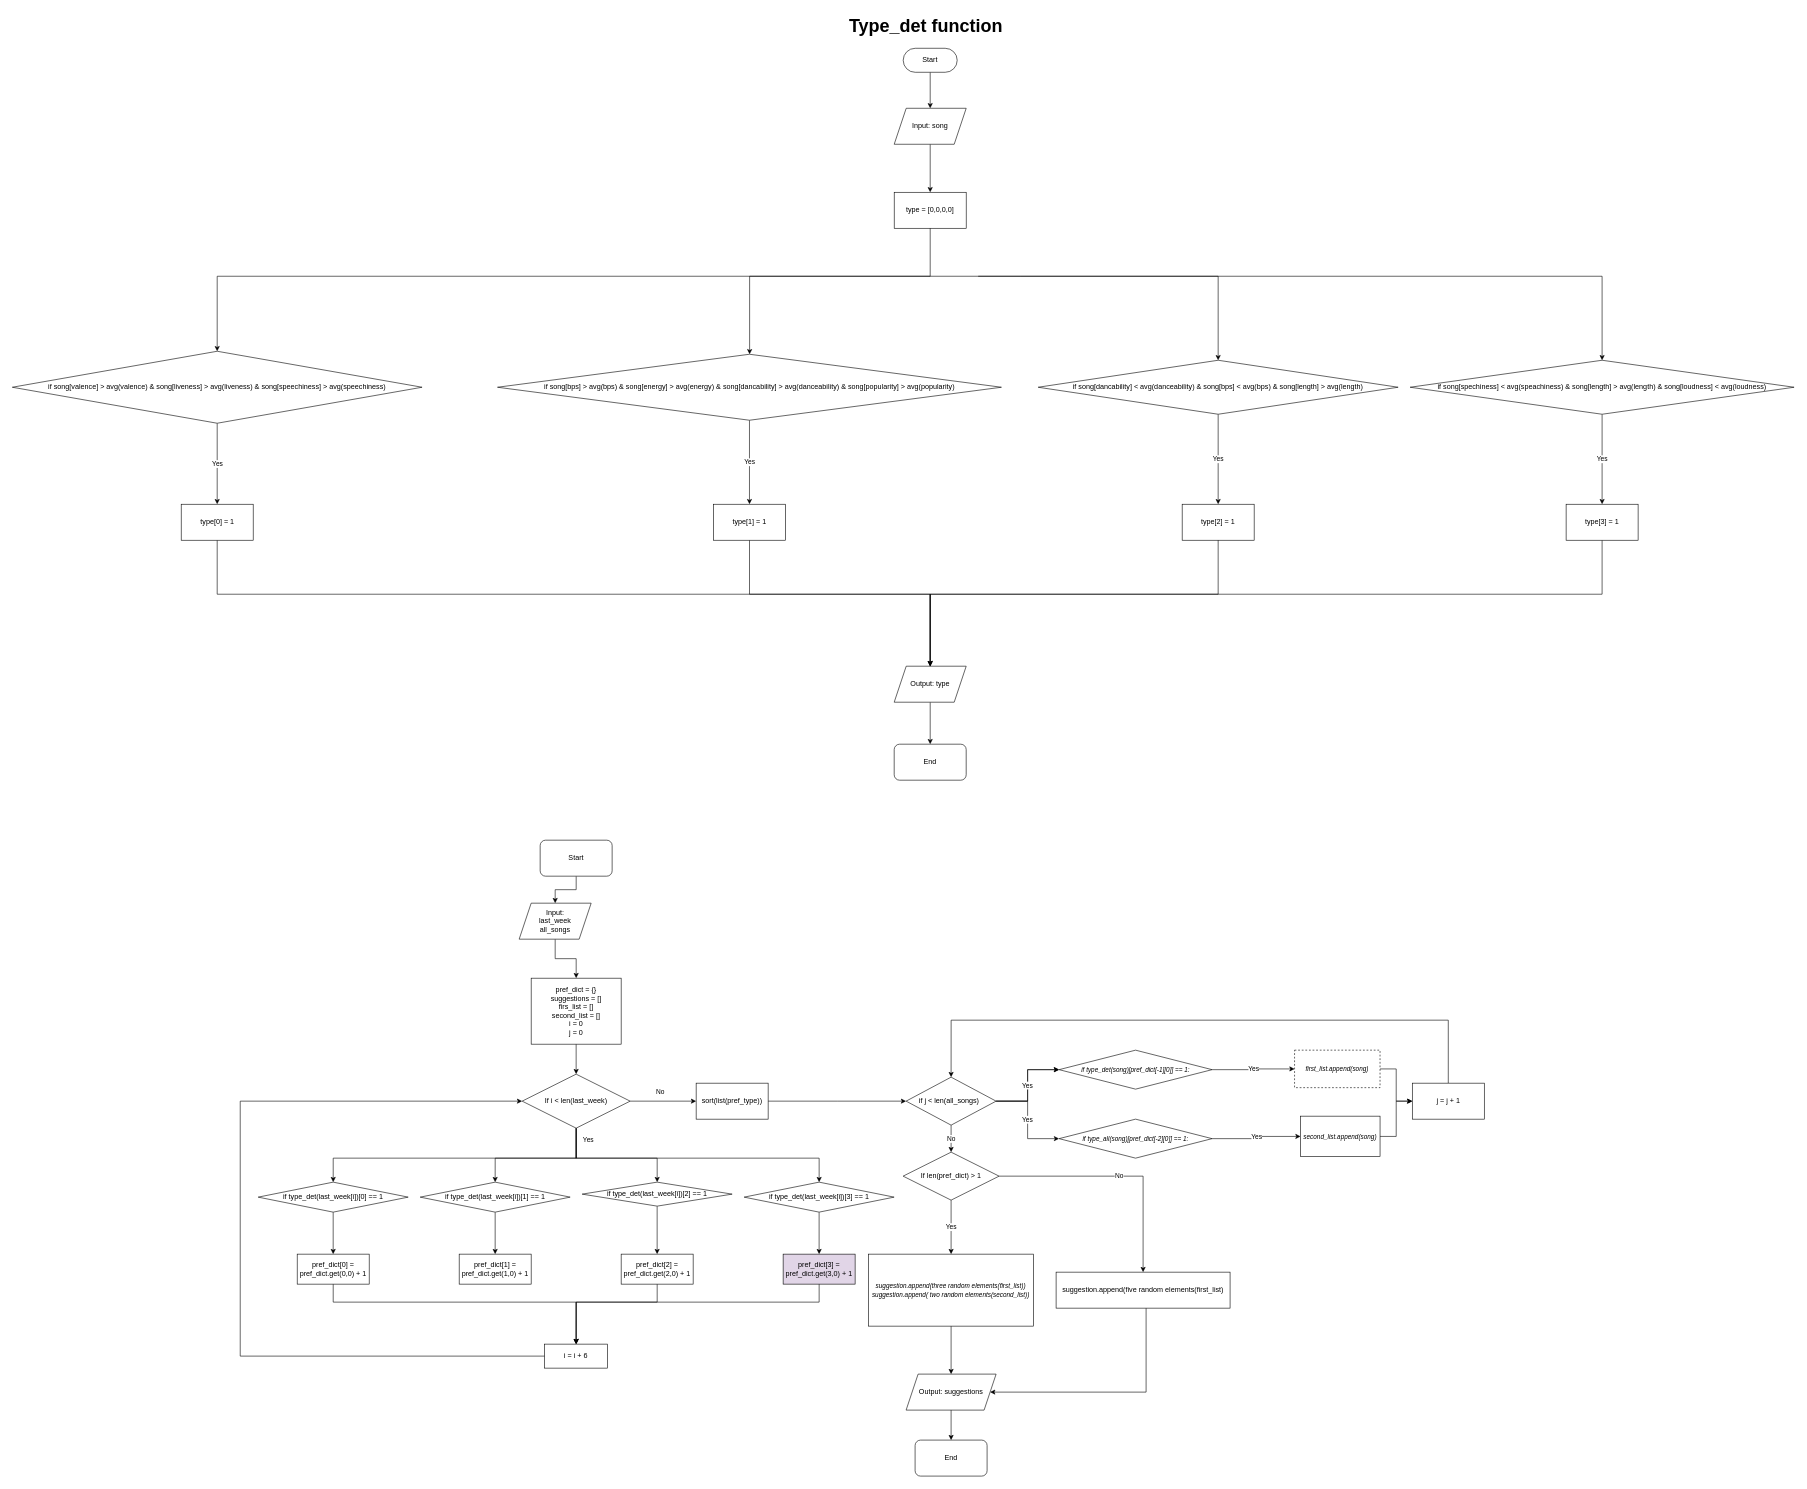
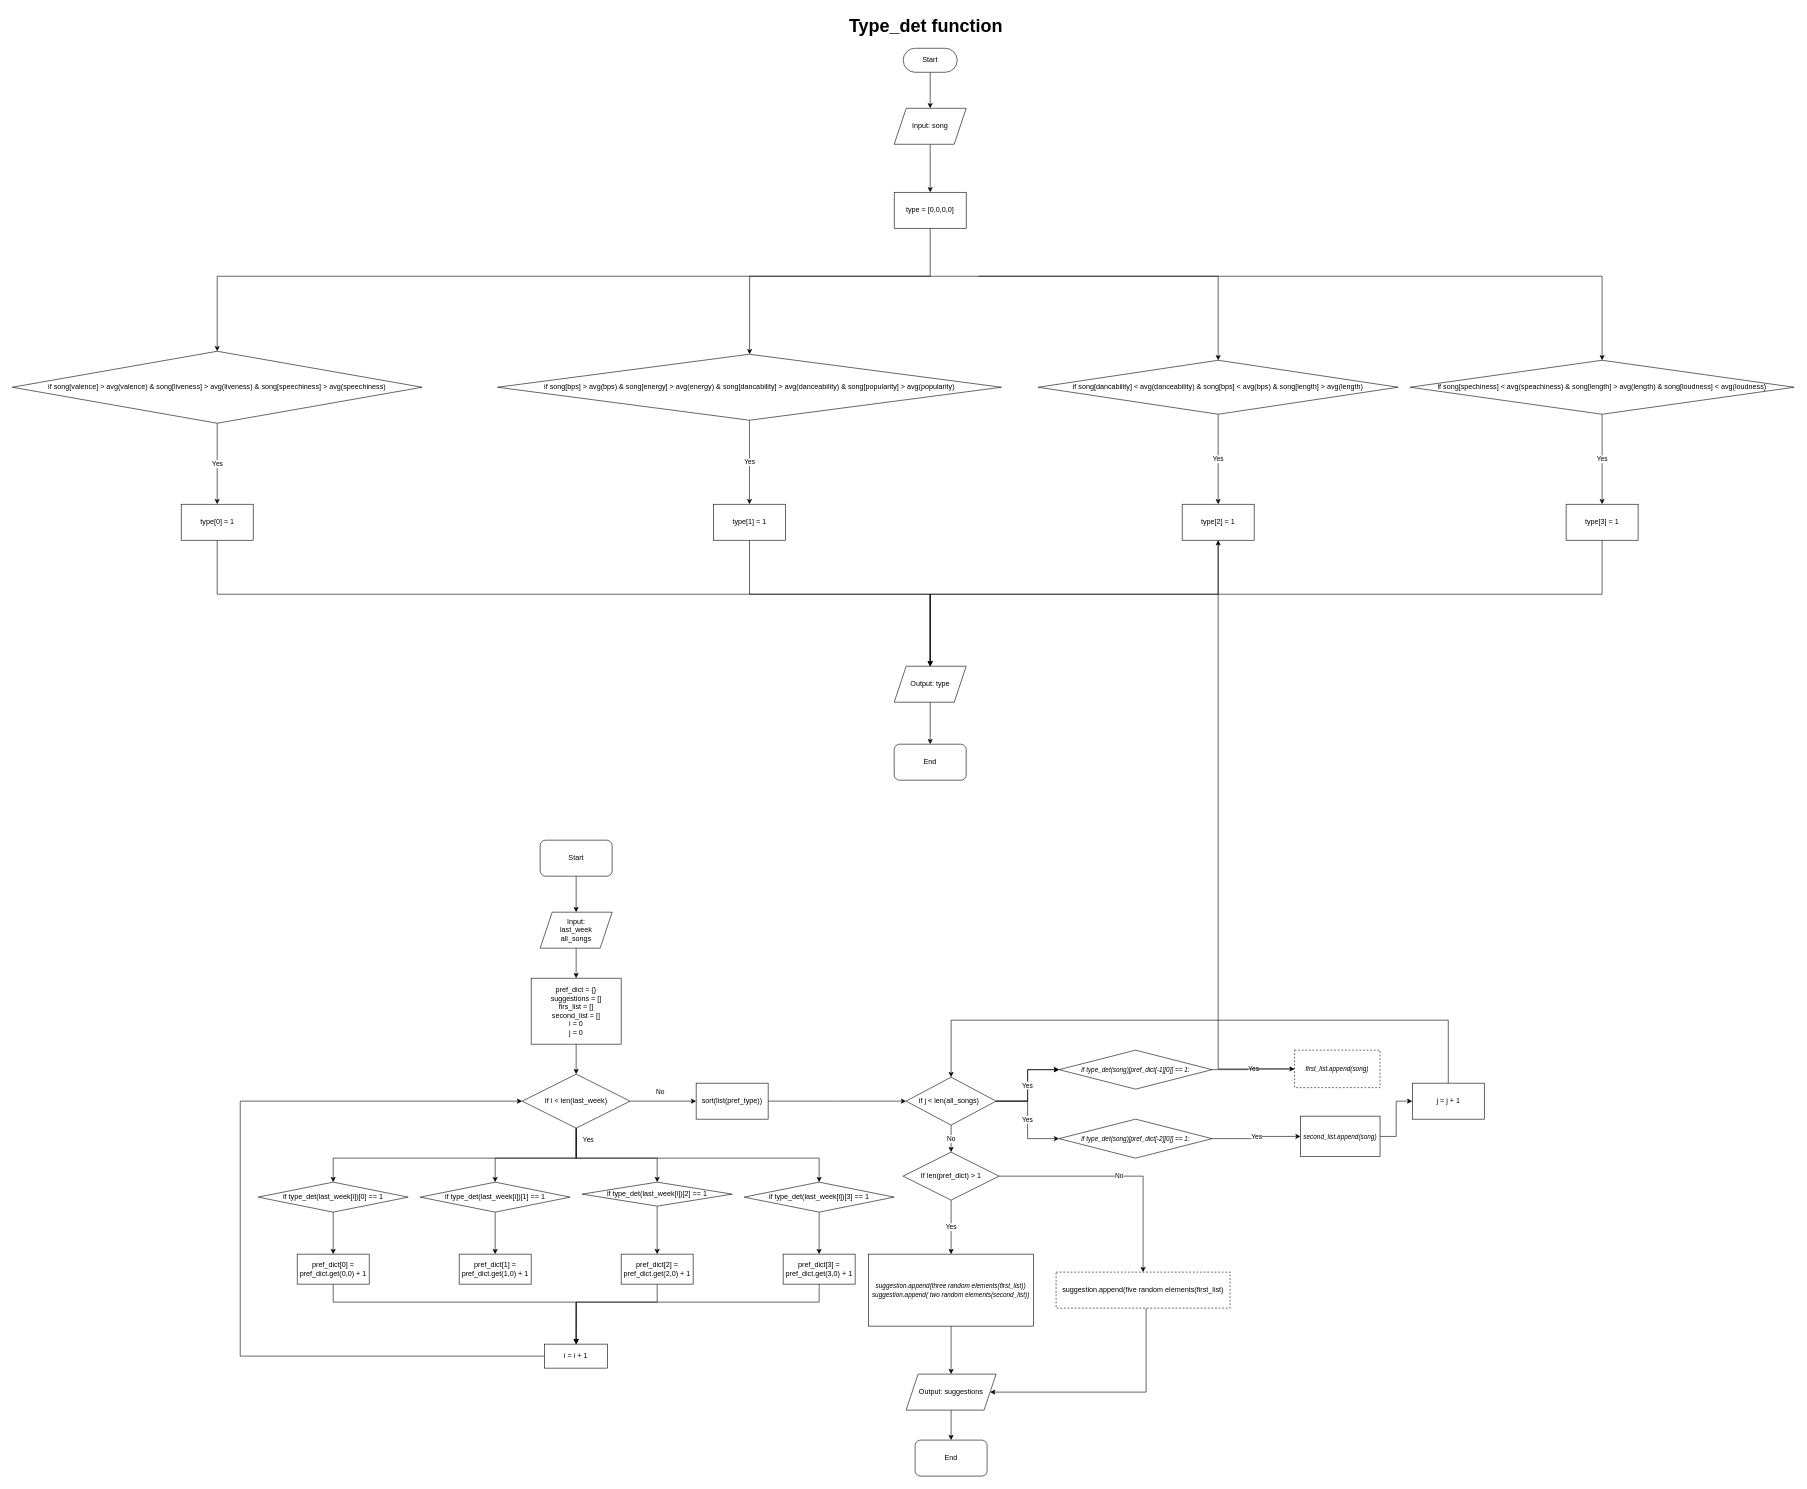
(555, 921) -> (576, 930)
(1396, 1076) -> (1218, 832)
(1136, 1139) -> (1136, 1139)
(819, 1269) -> (819, 1269)
(1143, 1290) -> (1143, 1290)
(576, 1356) -> (576, 1356)
